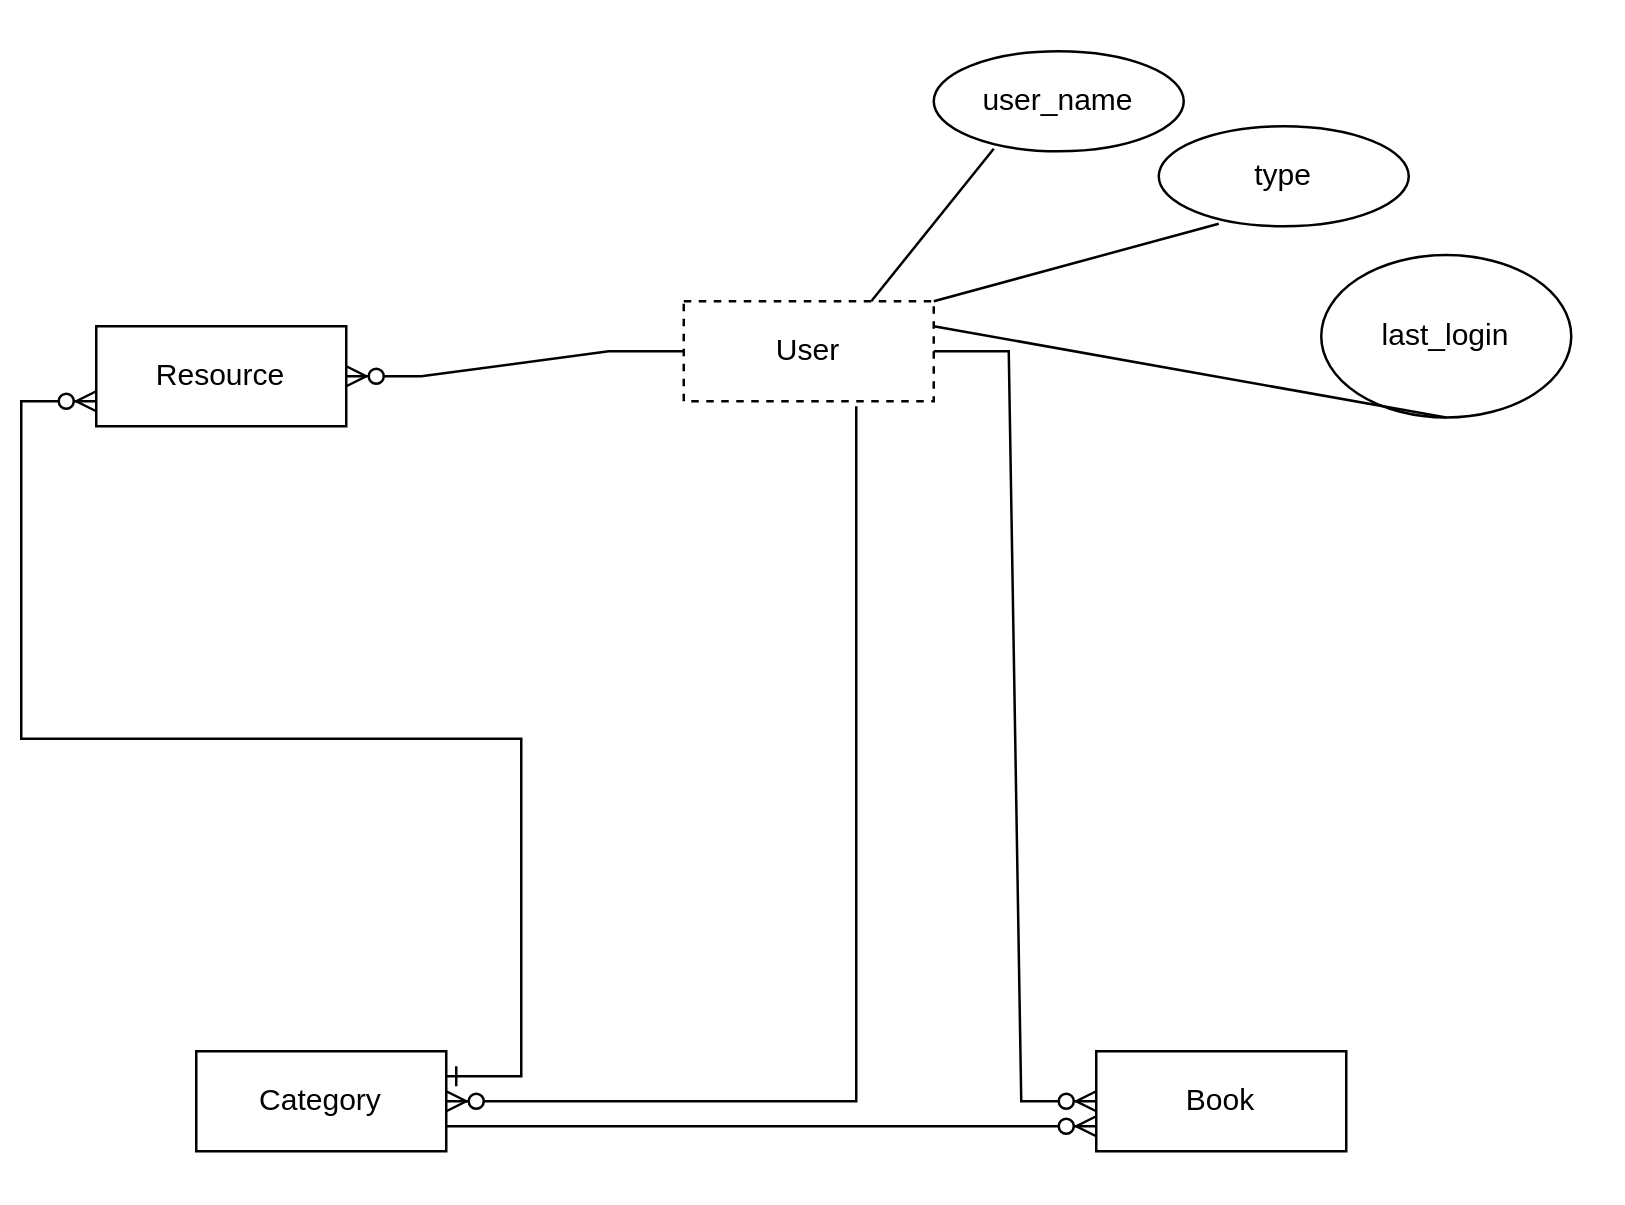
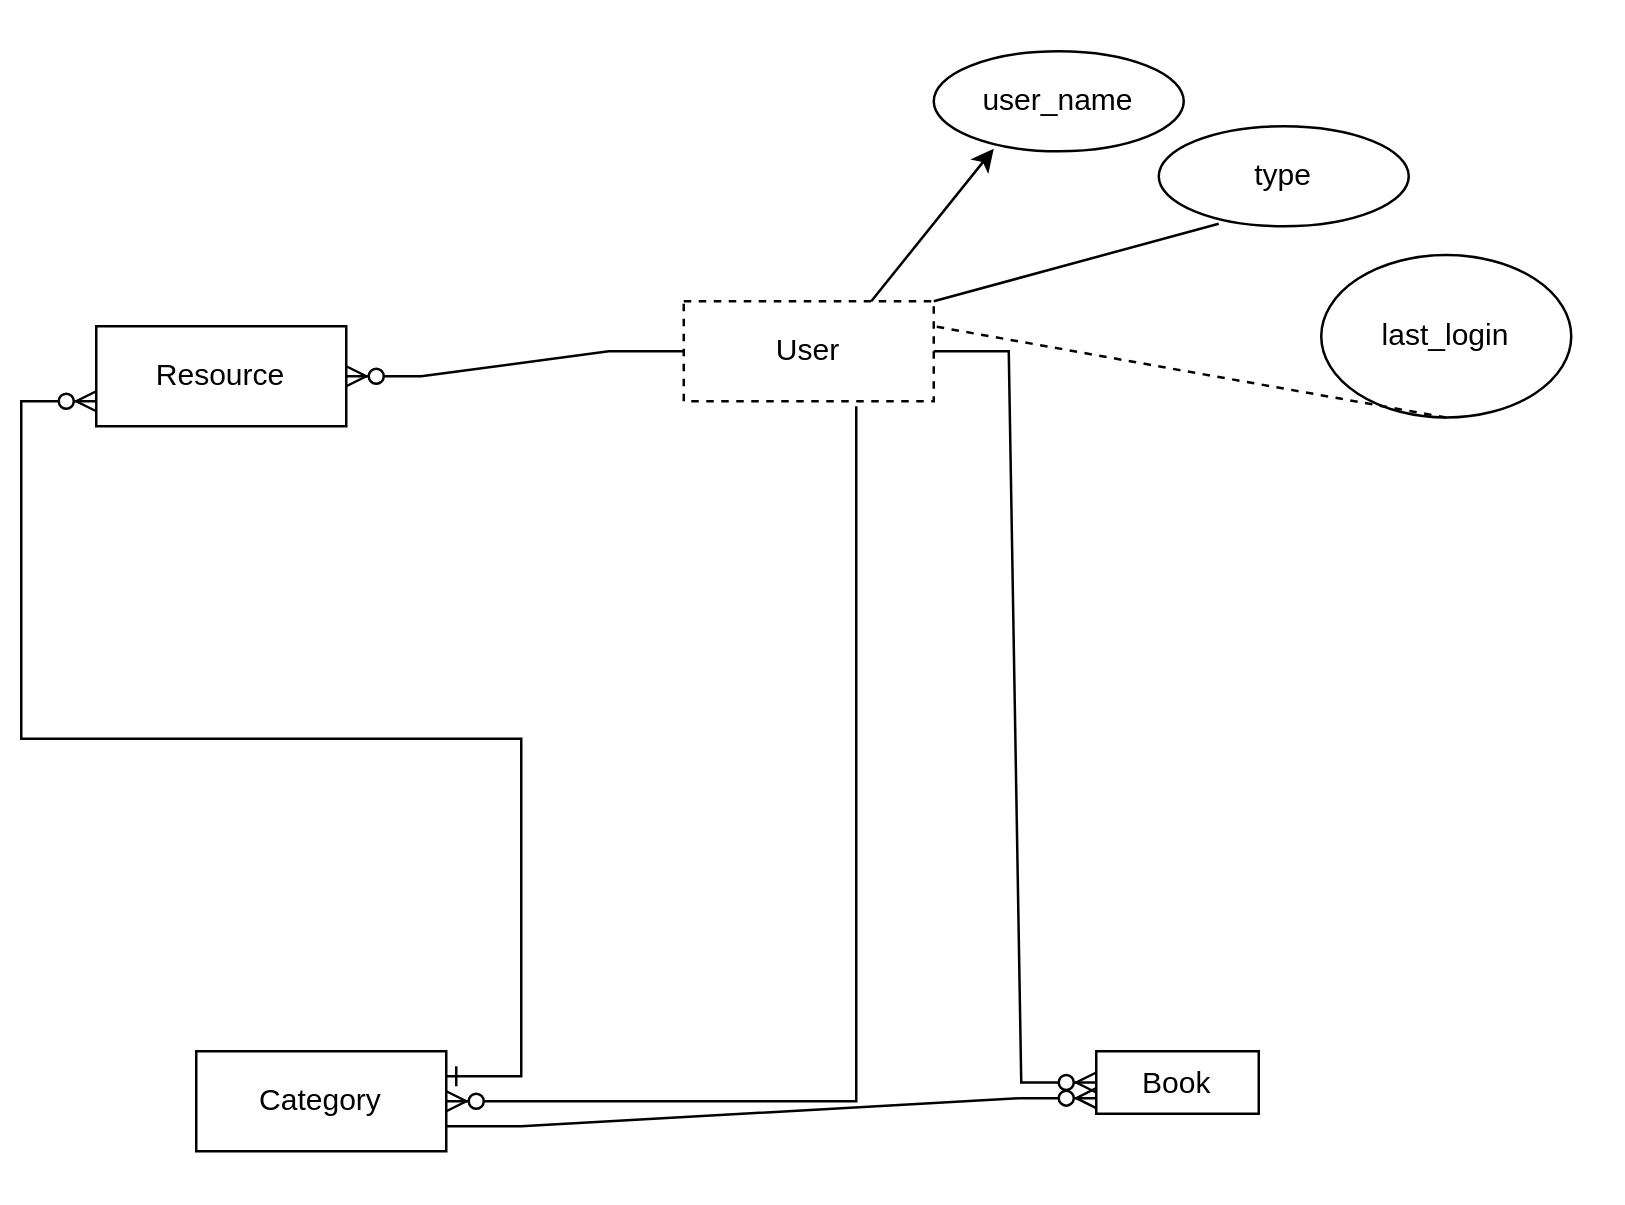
(987, 157) -> (983, 163)
(1187, 371) -> (1187, 371)
(1221, 1101) -> (1178, 1083)
